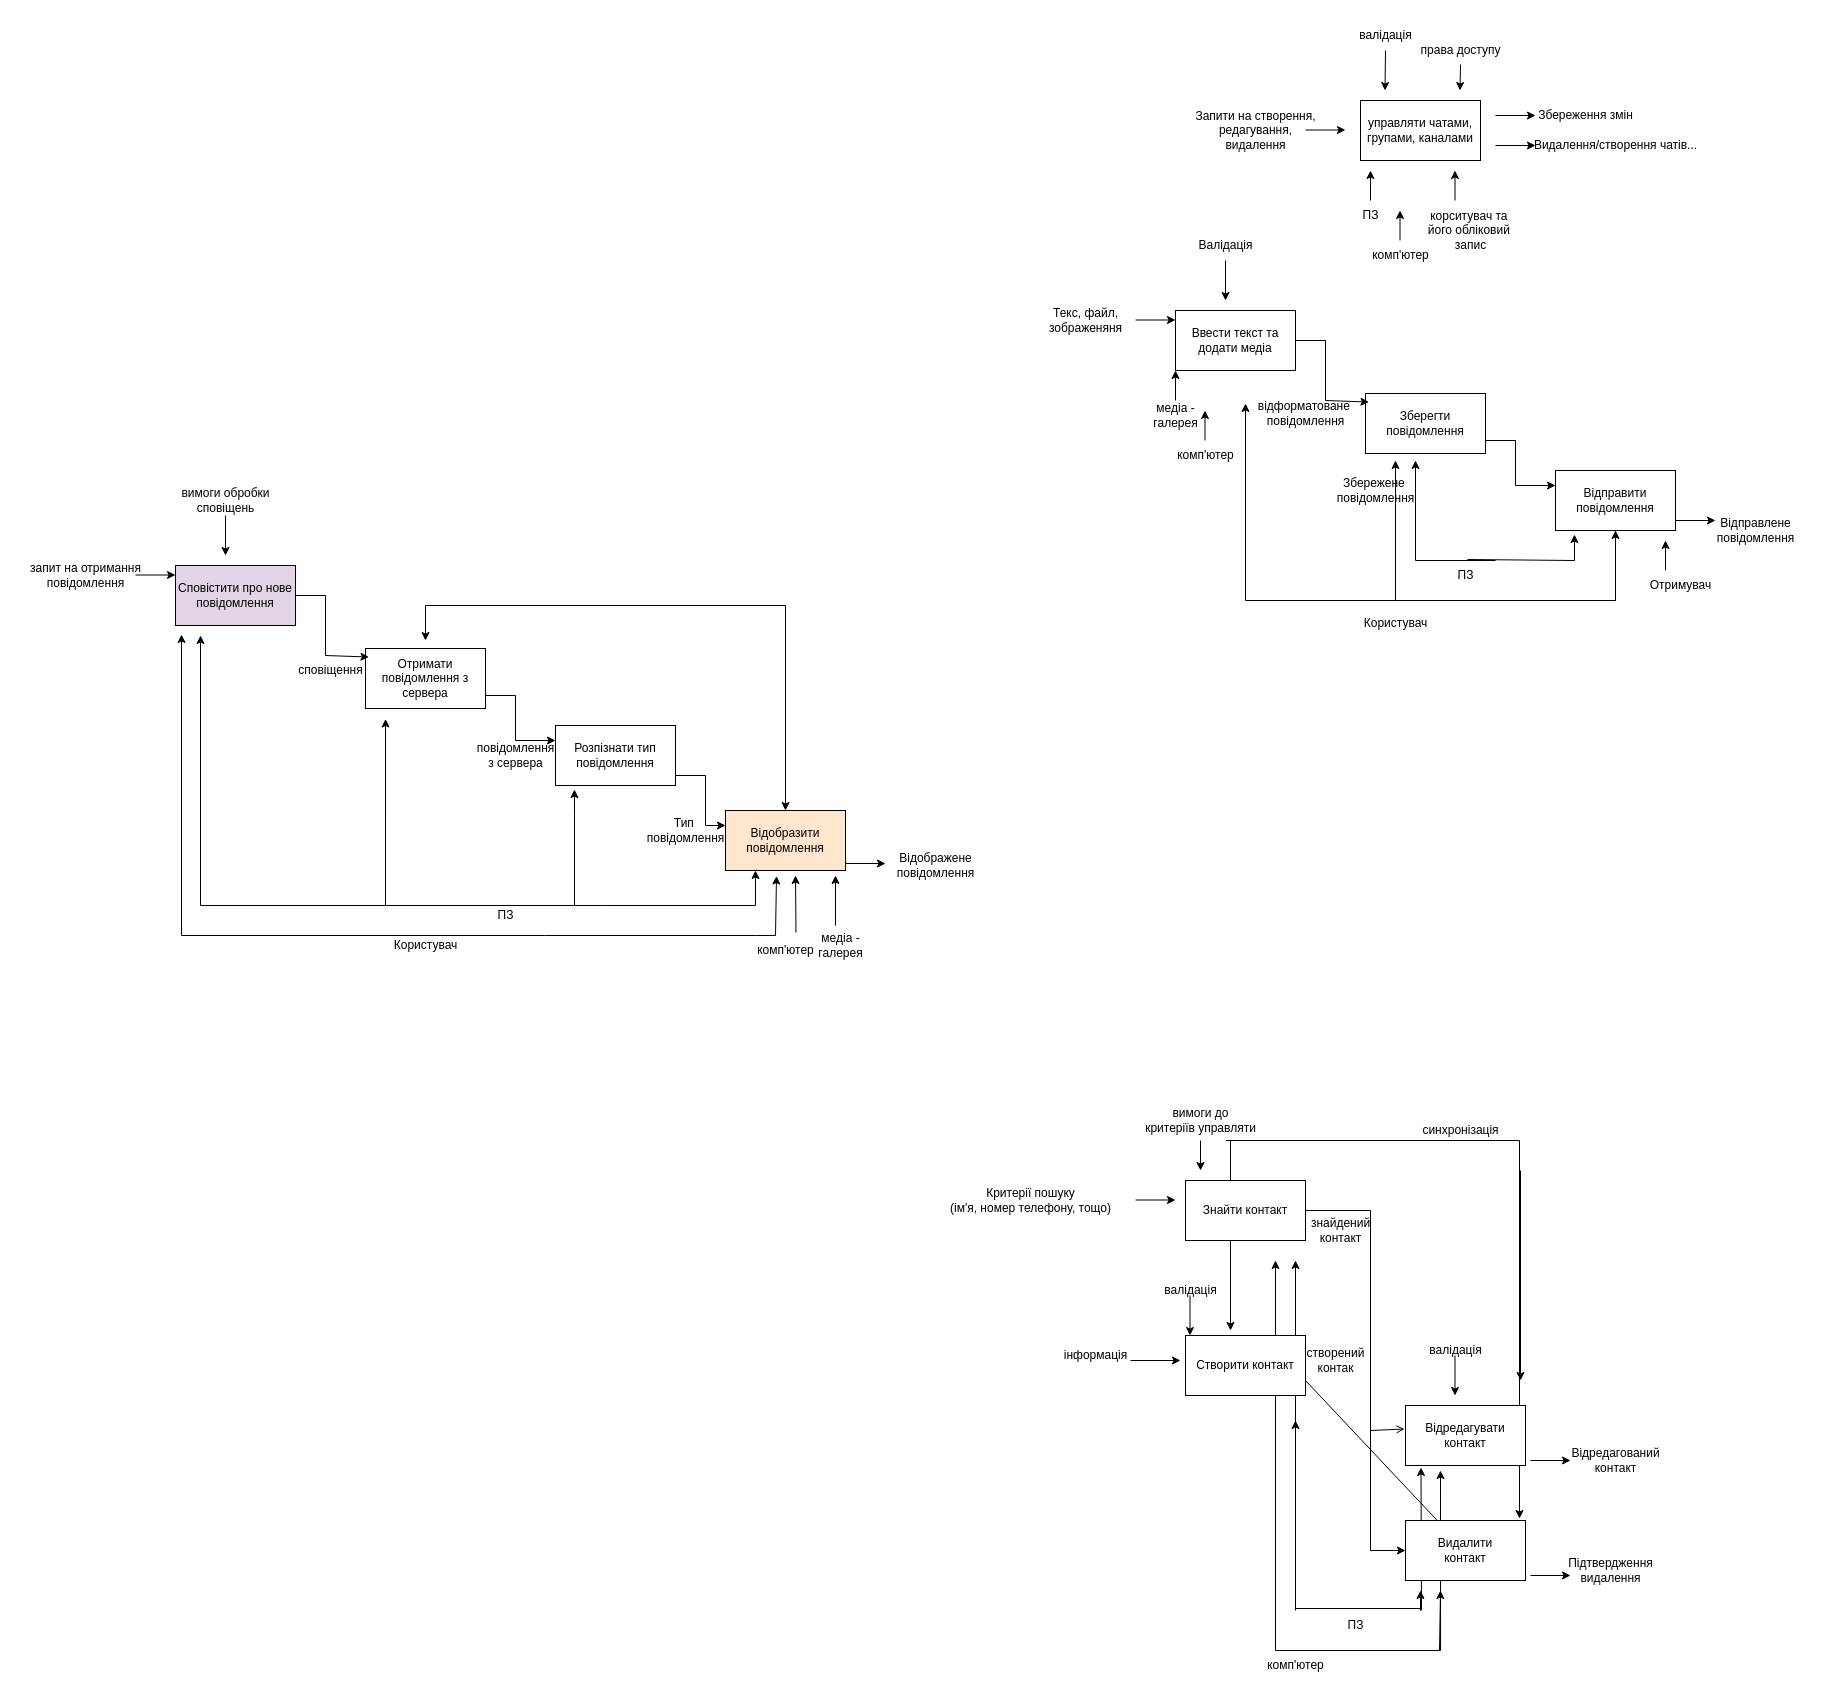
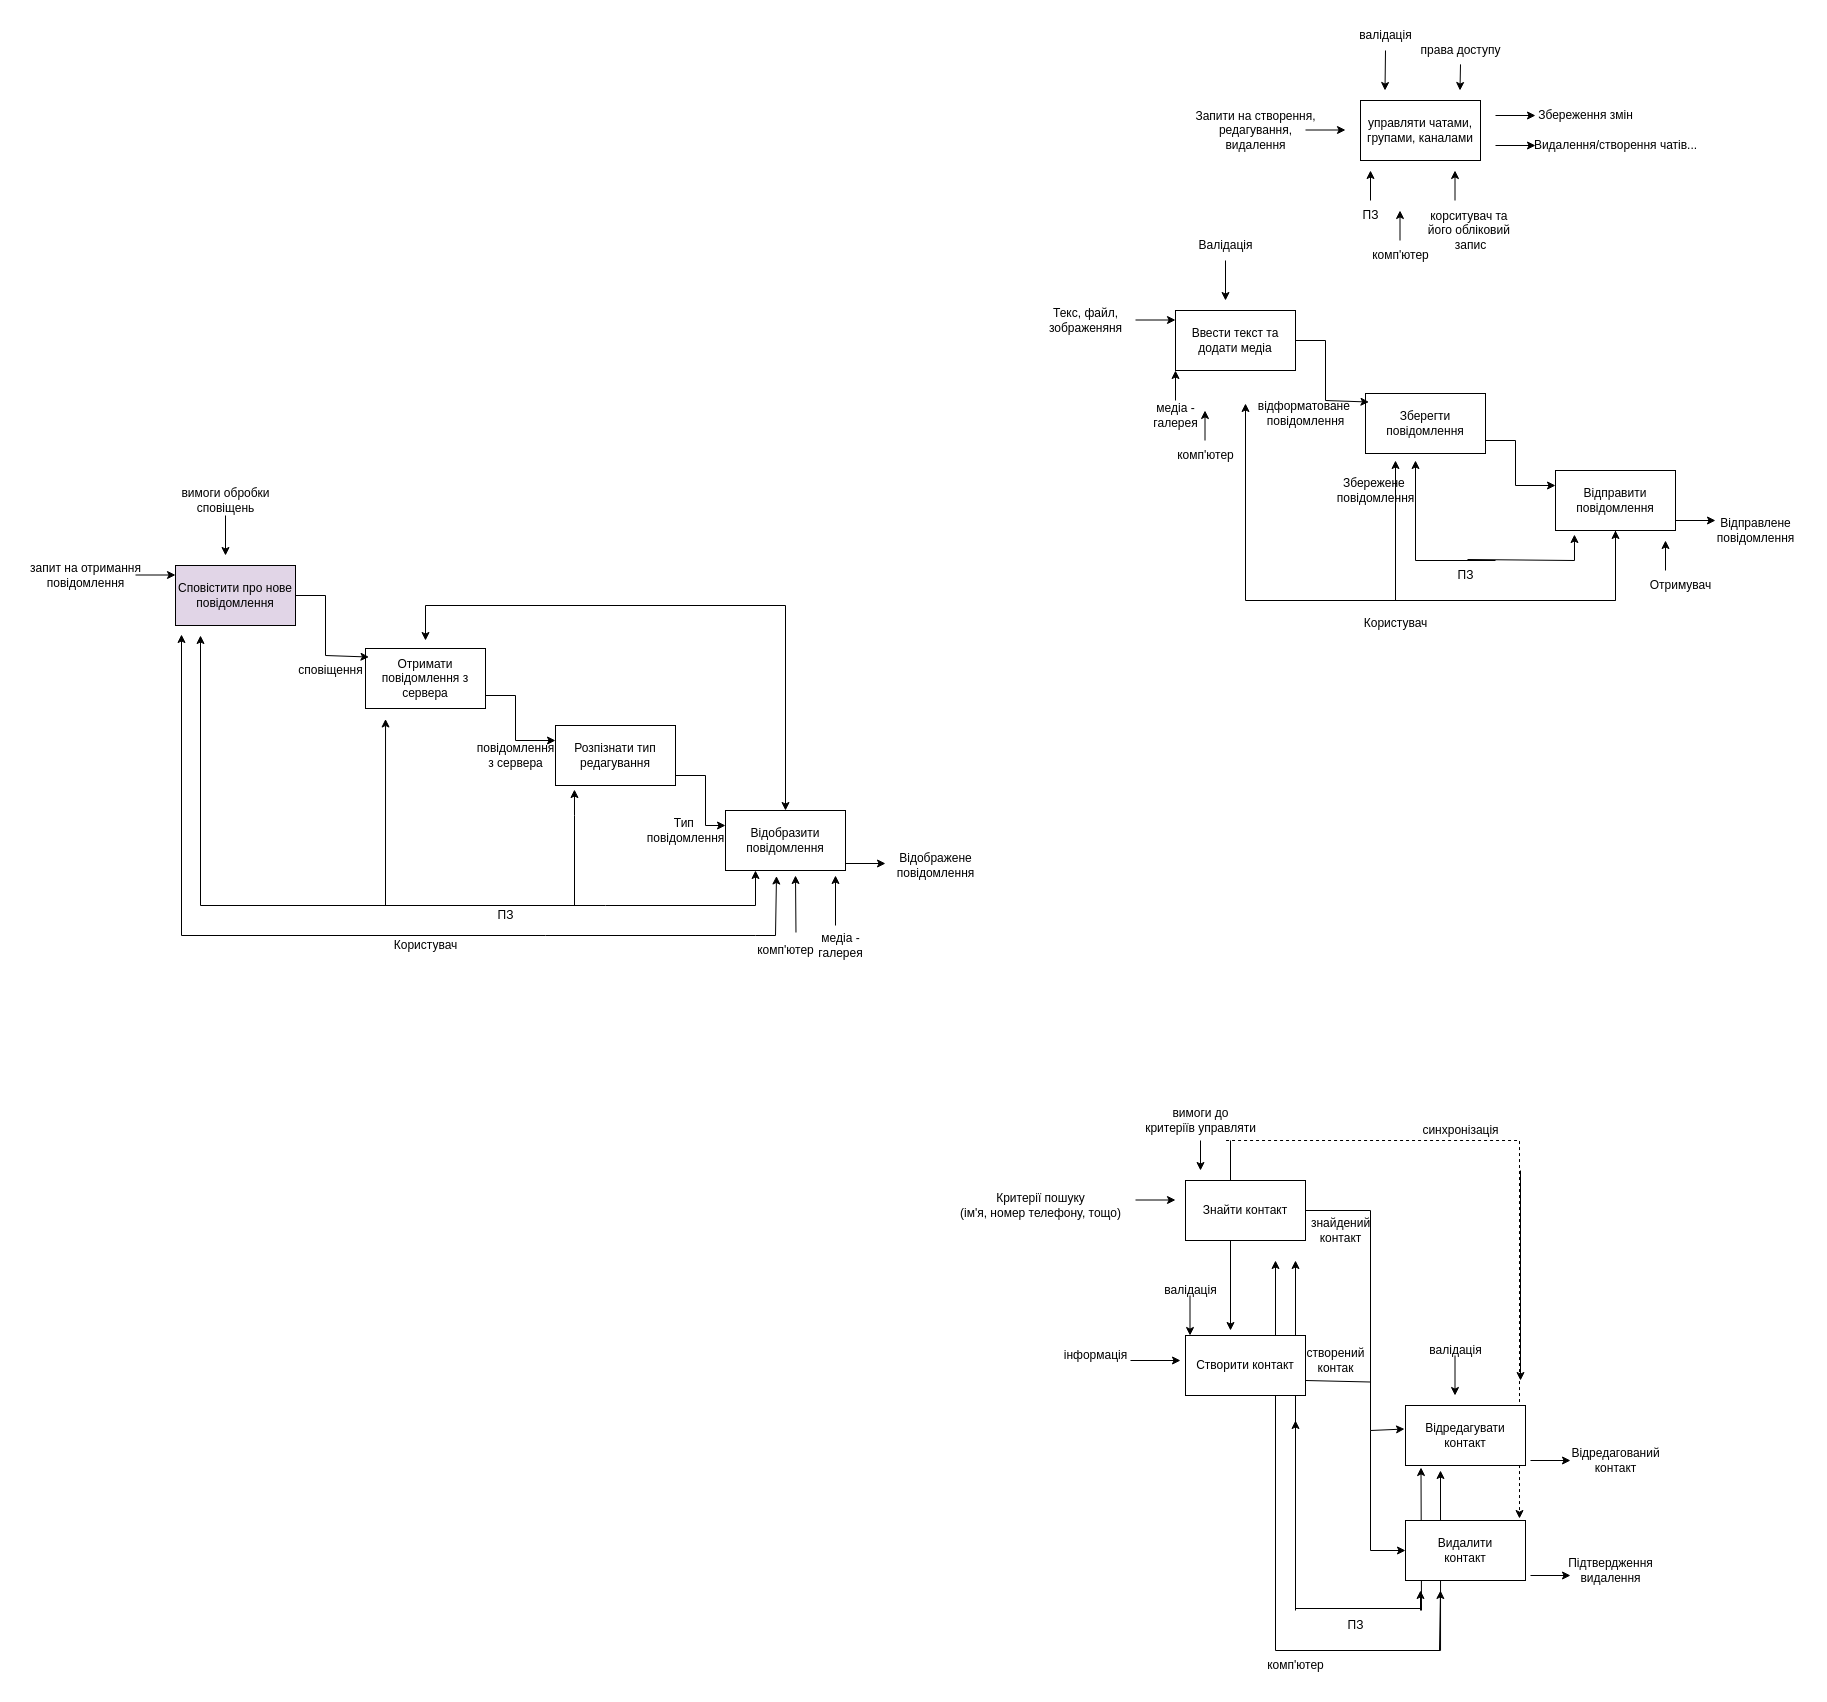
(616, 756) -> (616, 756)
(786, 841) -> (786, 841)
(1387, 1141) -> (1387, 1141)
(1031, 1201) -> (1041, 1206)
(1398, 1429) -> (1396, 1429)
(1372, 1451) -> (1337, 1381)
